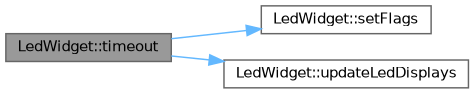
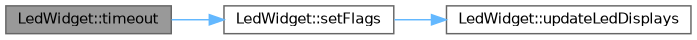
(190, 58) -> (413, 20)
